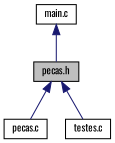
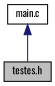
(56, 72) -> (28, 72)
(26, 129) -> none
(88, 129) -> none
